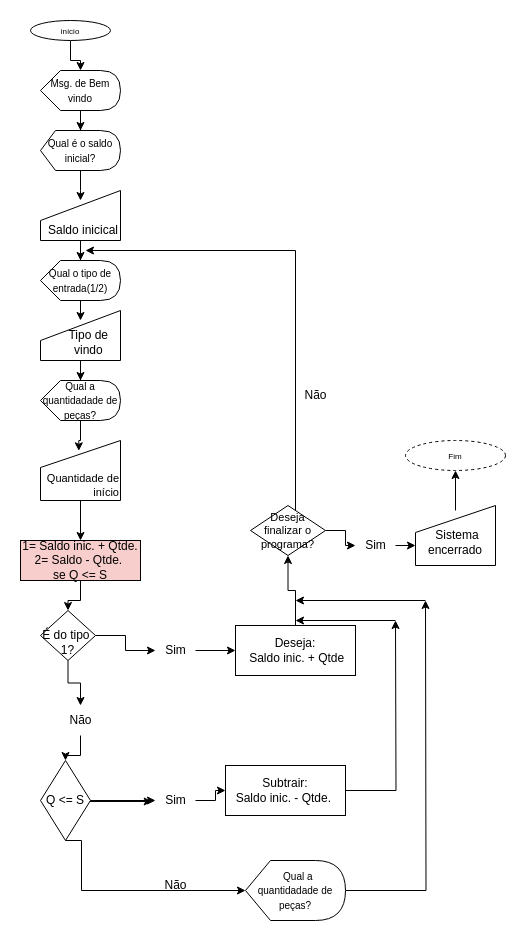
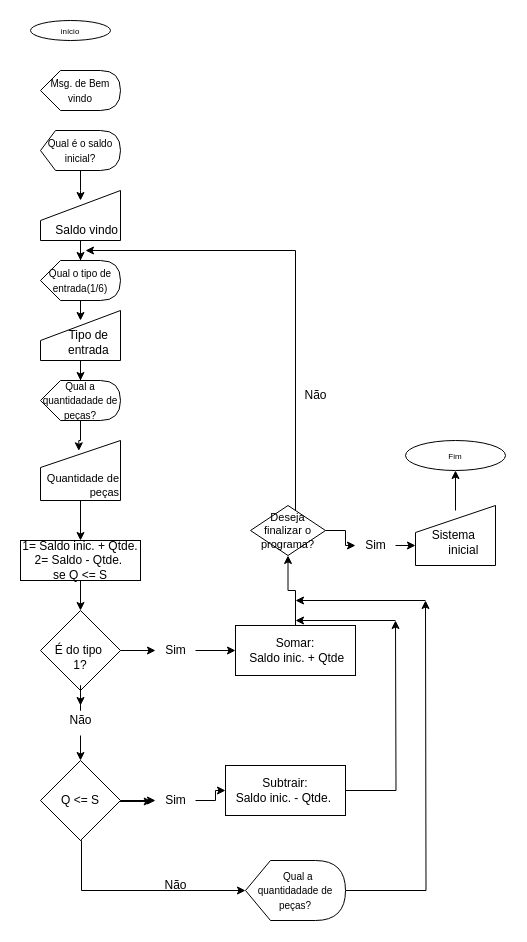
(71, 57) -> none
(81, 125) -> none
(81, 216) -> (86, 216)
(81, 281) -> (81, 281)
(81, 336) -> (81, 336)
(456, 456) -> (456, 456)
(81, 471) -> (81, 471)
(456, 536) -> (456, 536)
(81, 561) -> (81, 561)
(68, 636) -> (81, 651)
(296, 651) -> (296, 651)
(66, 801) -> (81, 801)
